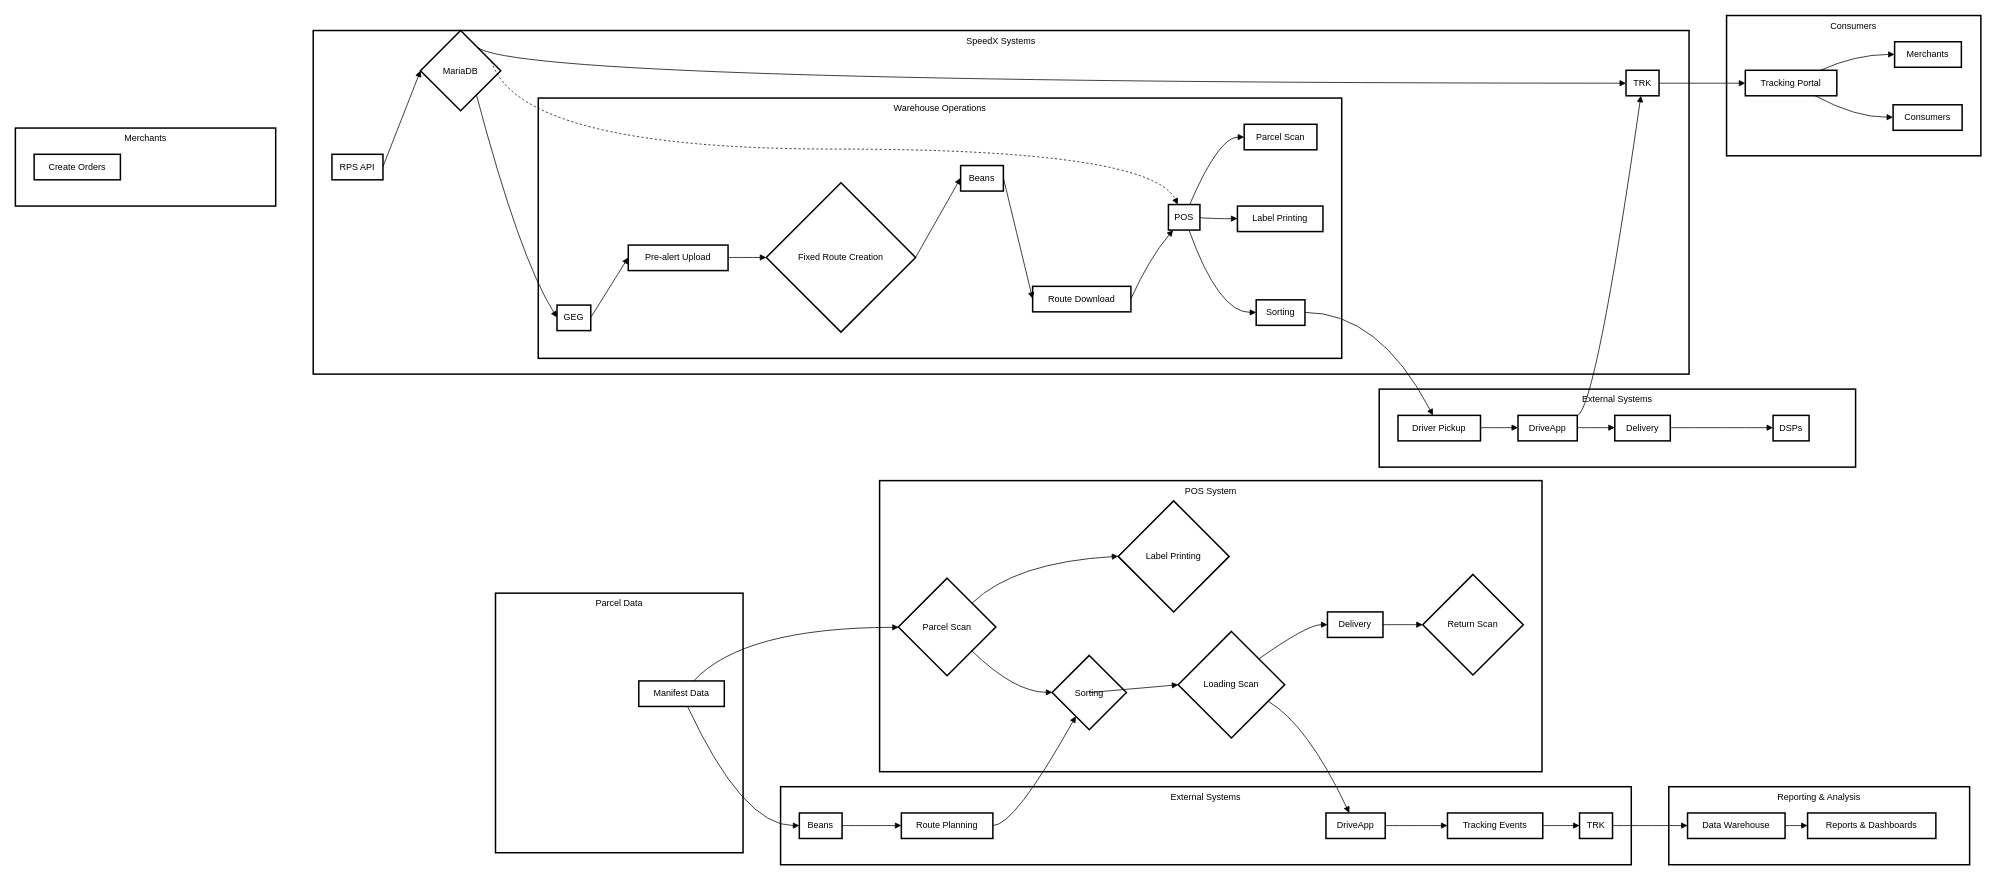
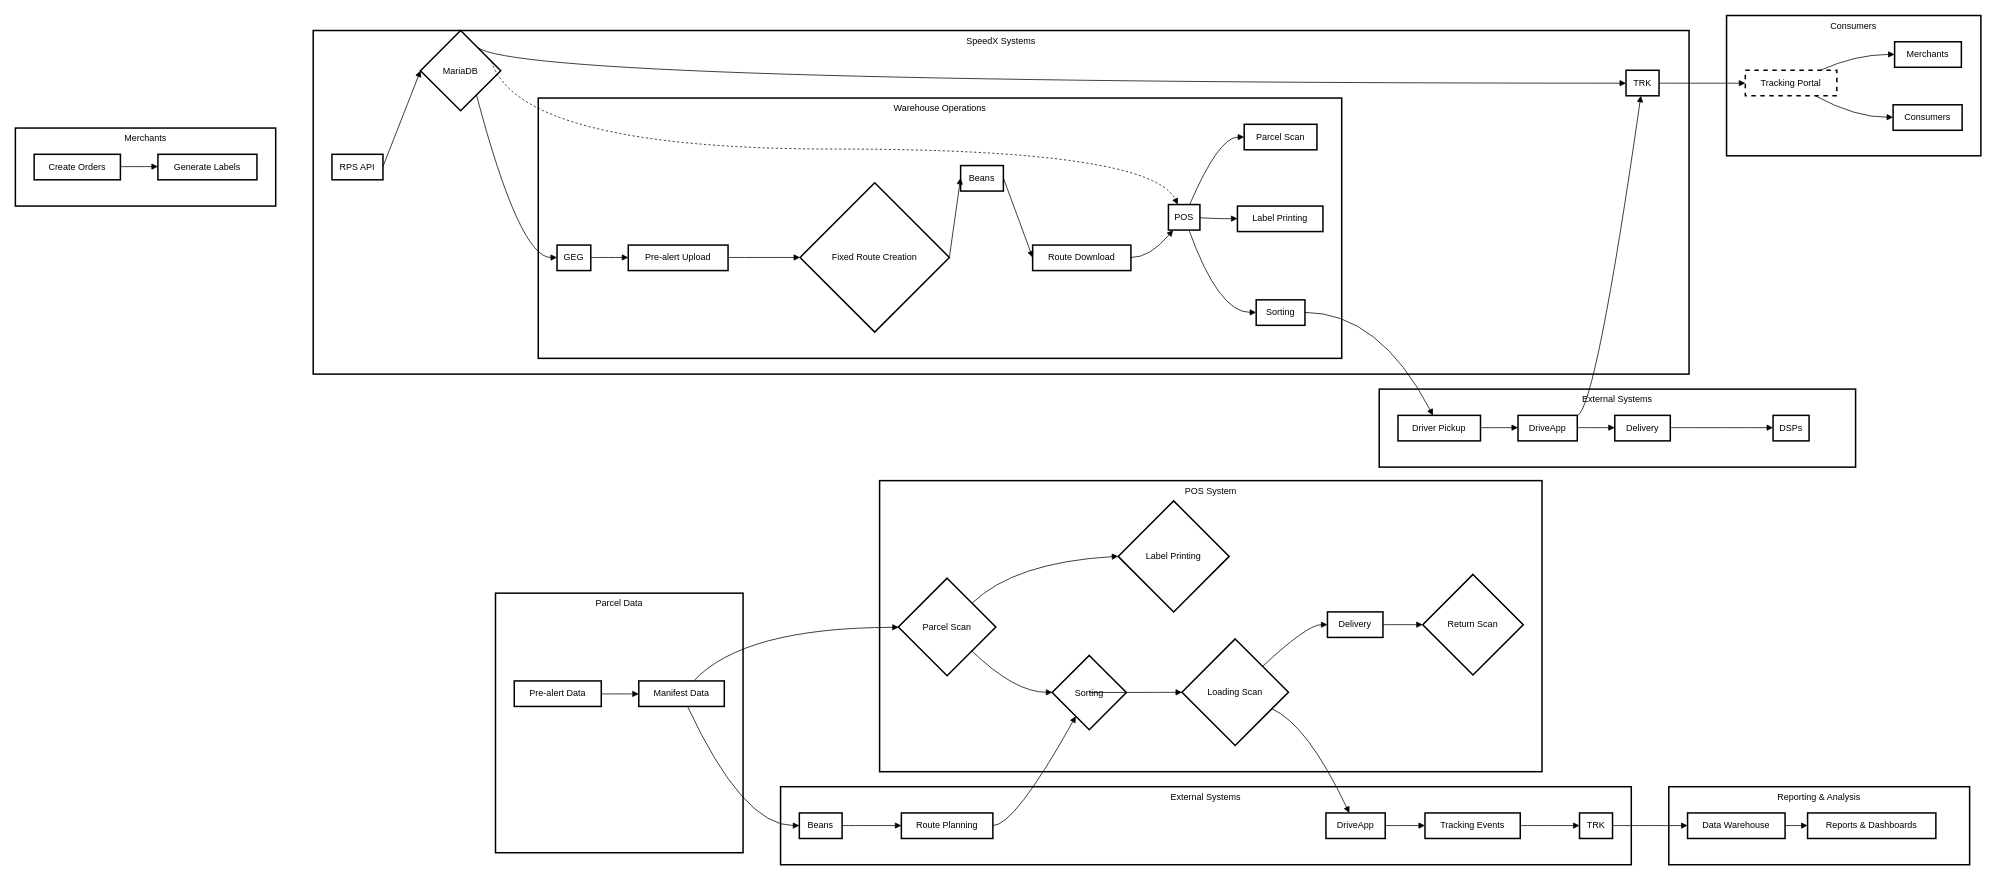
(1791, 83) -> (1791, 83)
none -> (136, 166)
none -> (207, 167)
(841, 257) -> (875, 257)
(1082, 299) -> (1082, 258)
(574, 318) -> (574, 258)
(1231, 684) -> (1235, 692)
none -> (558, 693)
none -> (601, 694)
(1495, 825) -> (1472, 825)
